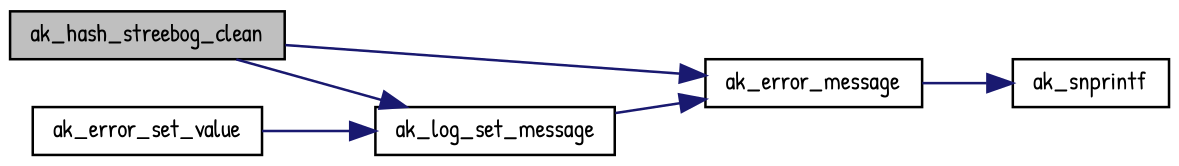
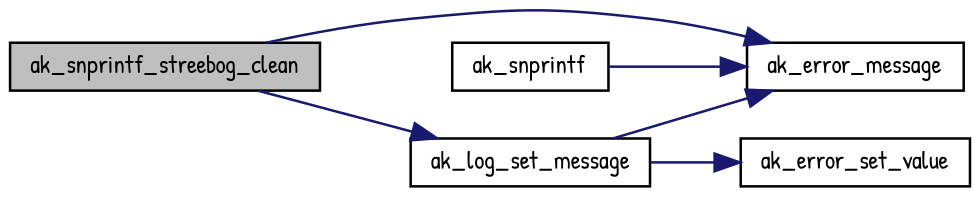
(147, 35) -> (165, 67)
(955, 83) -> (664, 67)
(306, 131) -> (682, 162)
